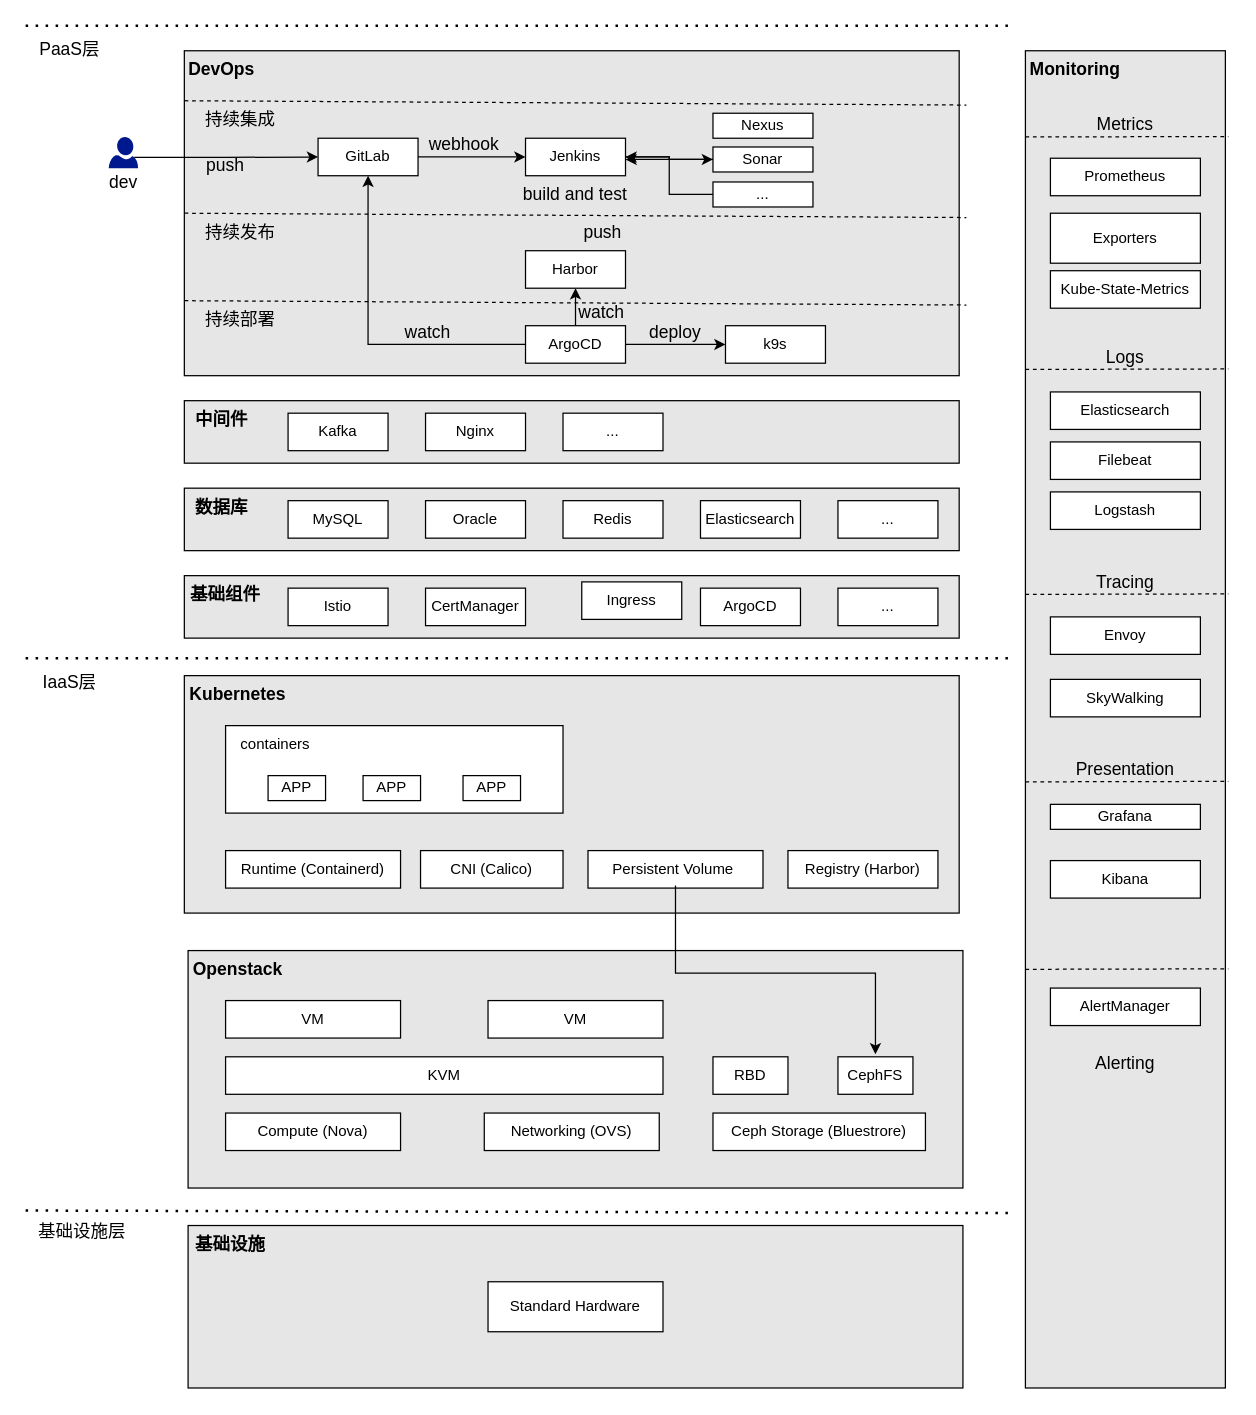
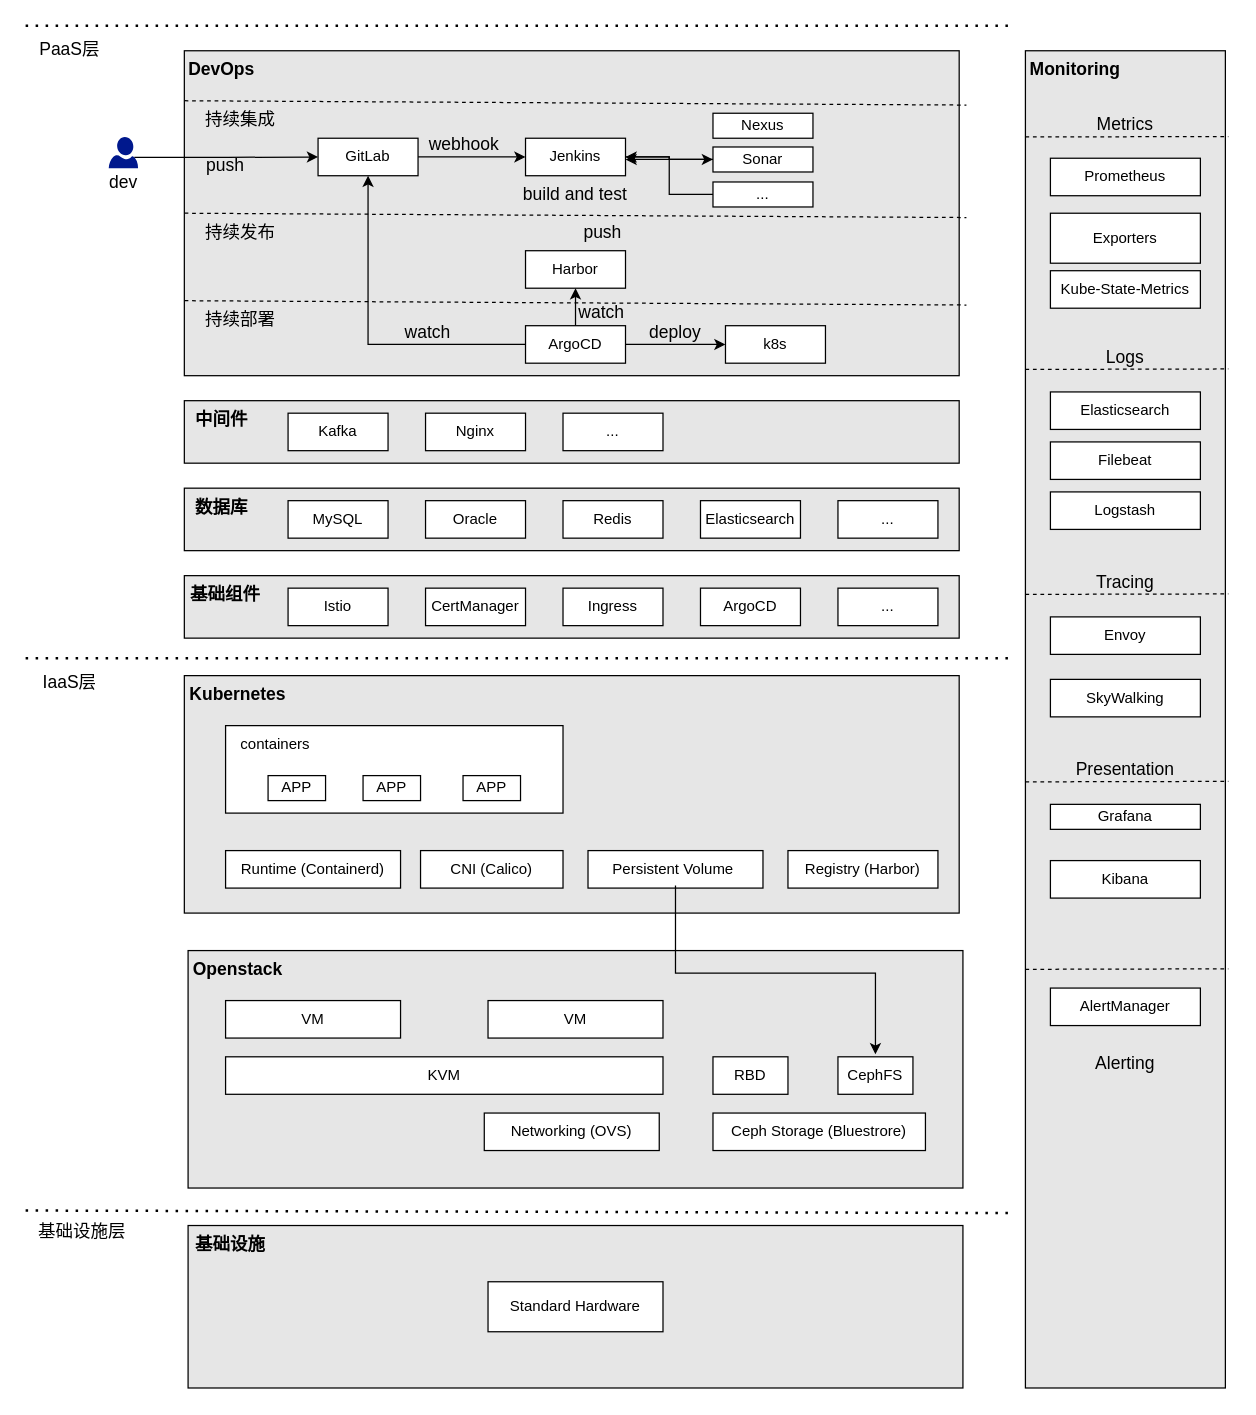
(776, 344) -> (776, 344)
(632, 601) -> (613, 607)
(313, 1132) -> none
